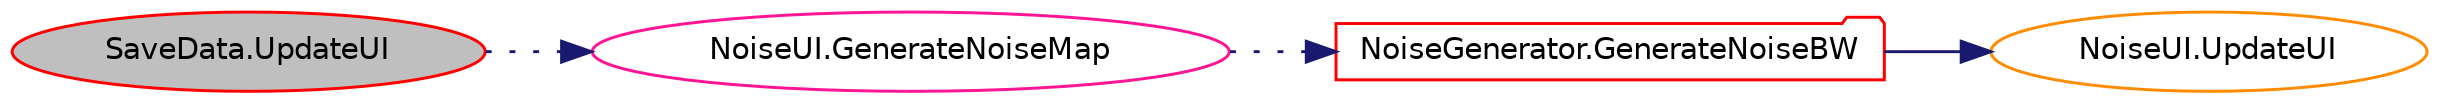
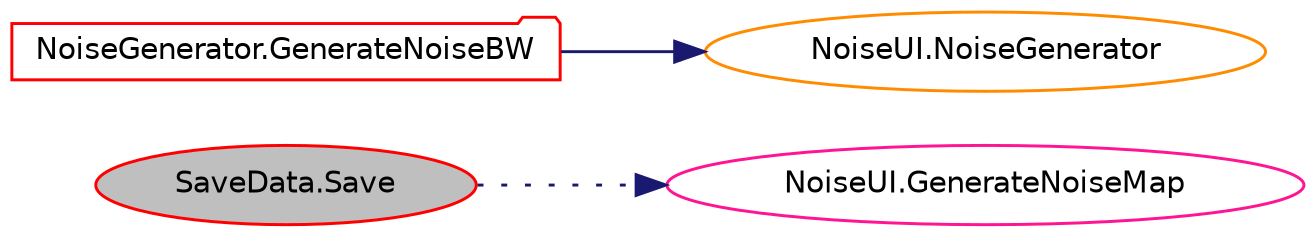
(249, 52) -> (286, 185)
(1268, 52) -> none
(2209, 52) -> (985, 52)
